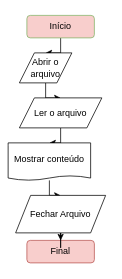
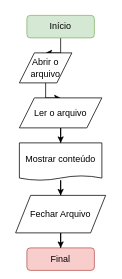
(60, 27) -> (60, 27)
(49, 162) -> (60, 162)
(60, 252) -> (60, 259)
